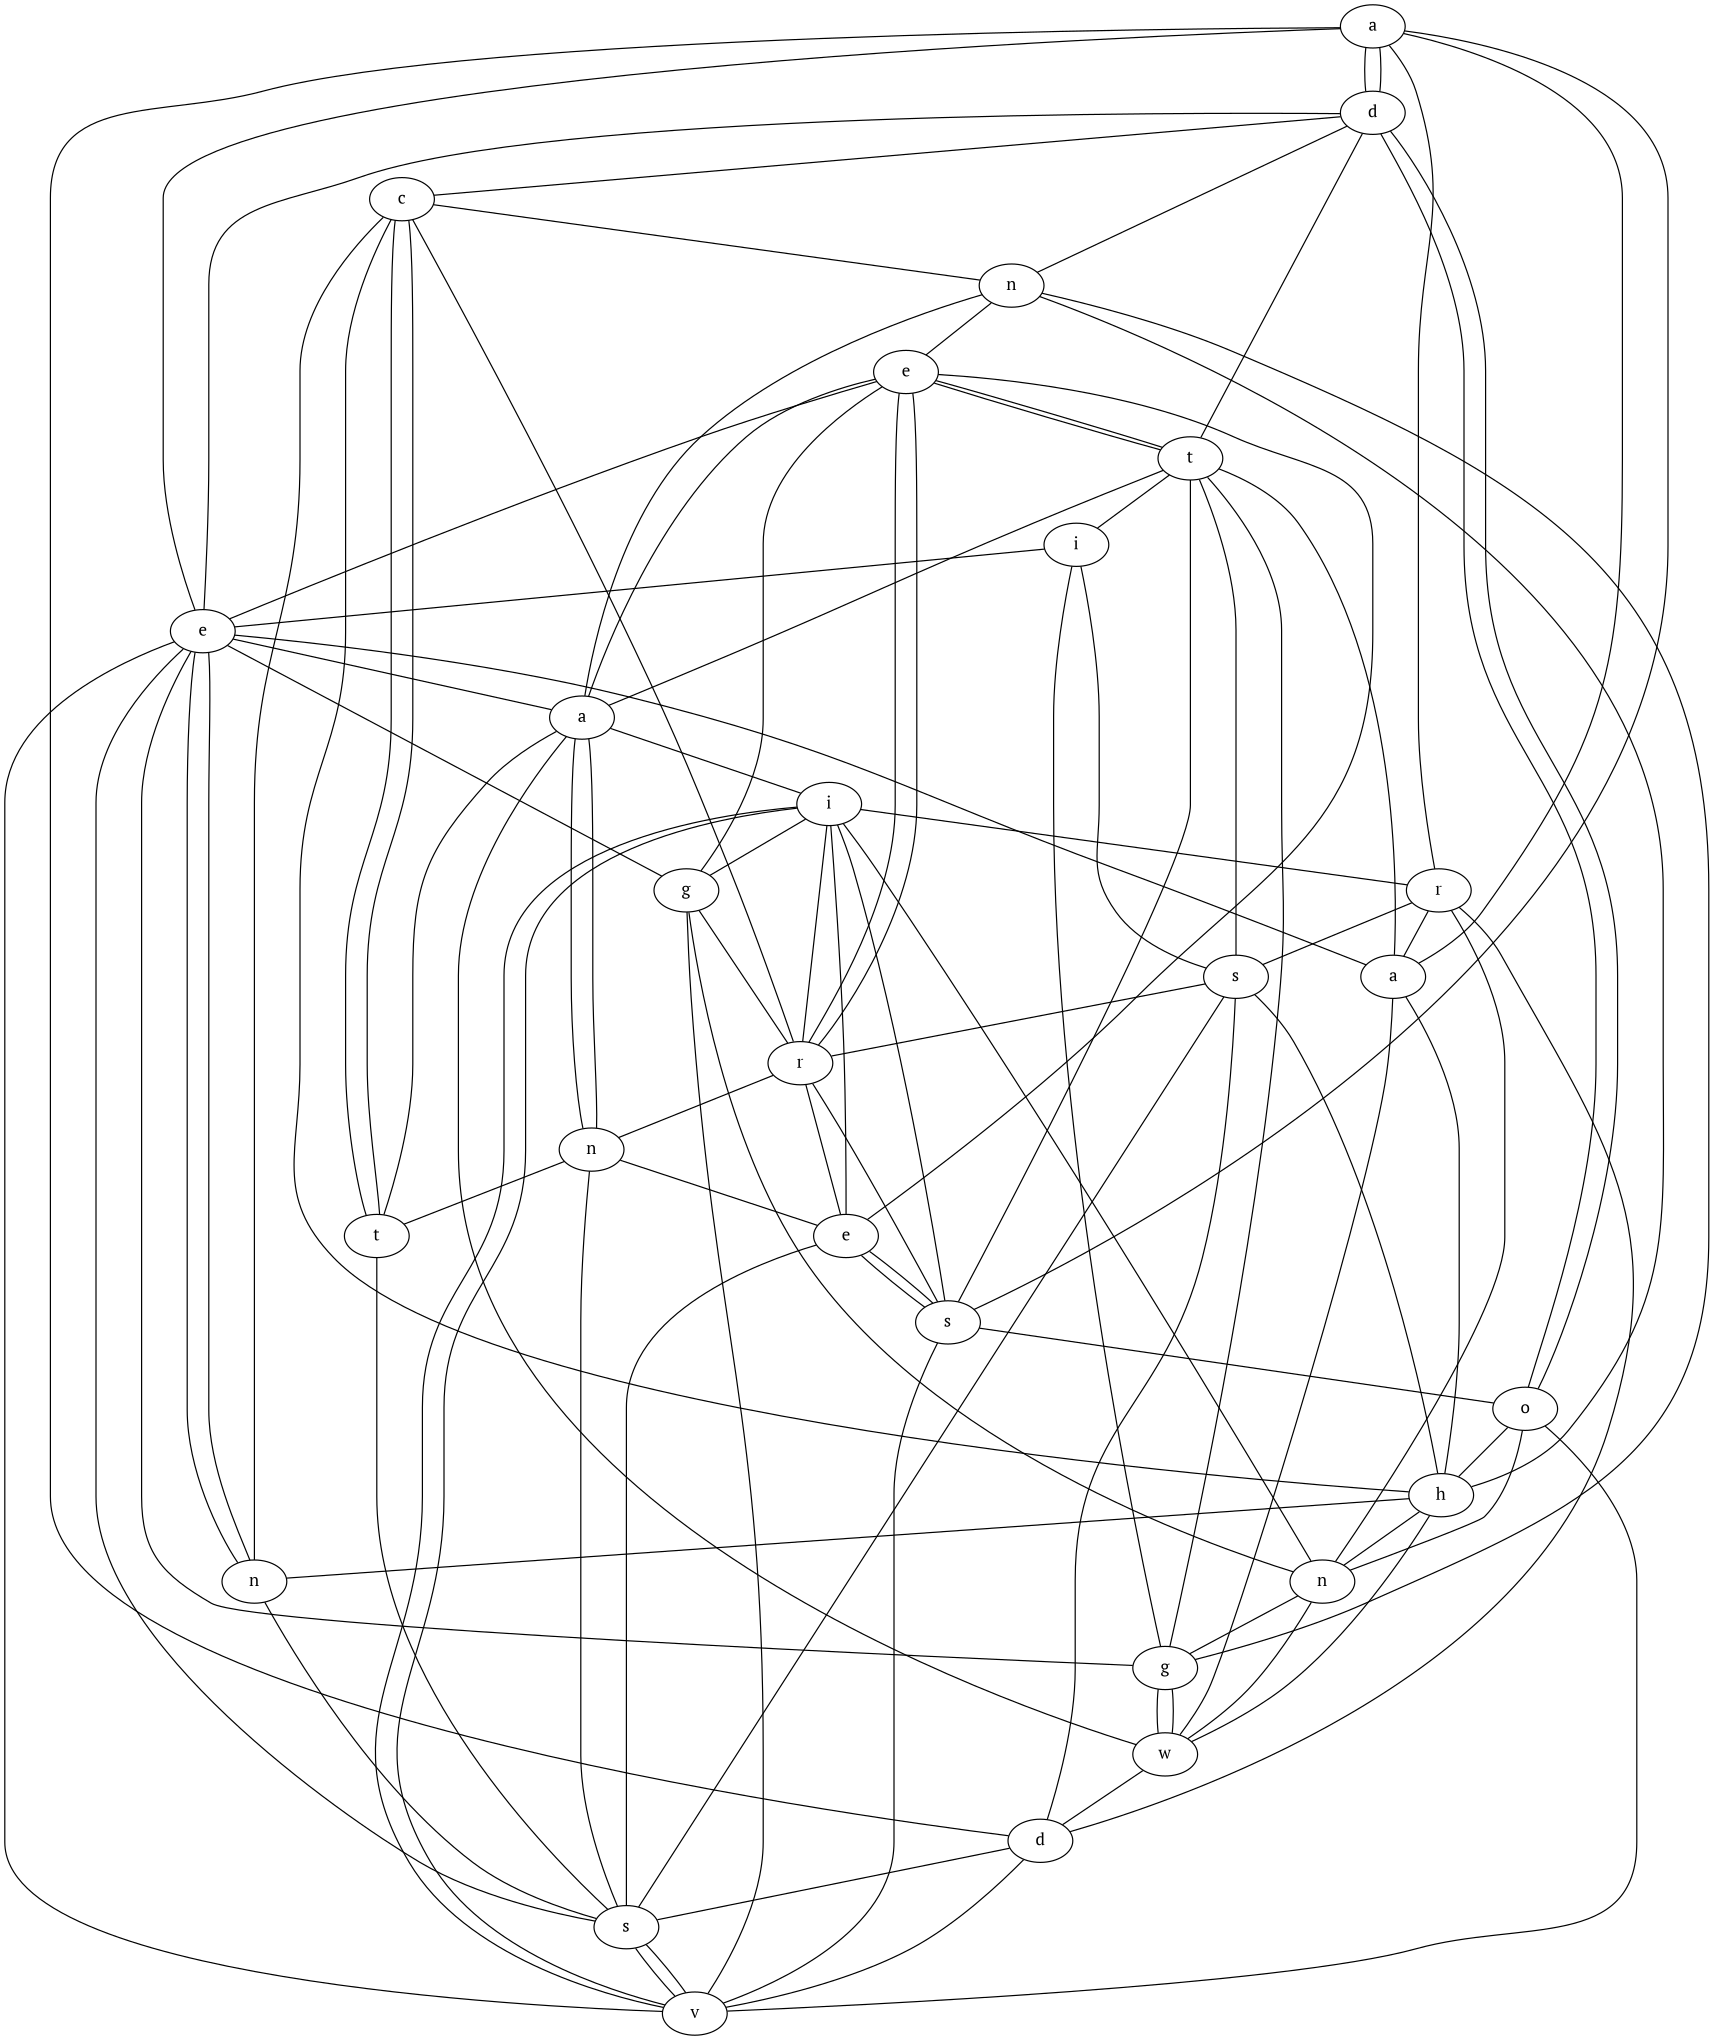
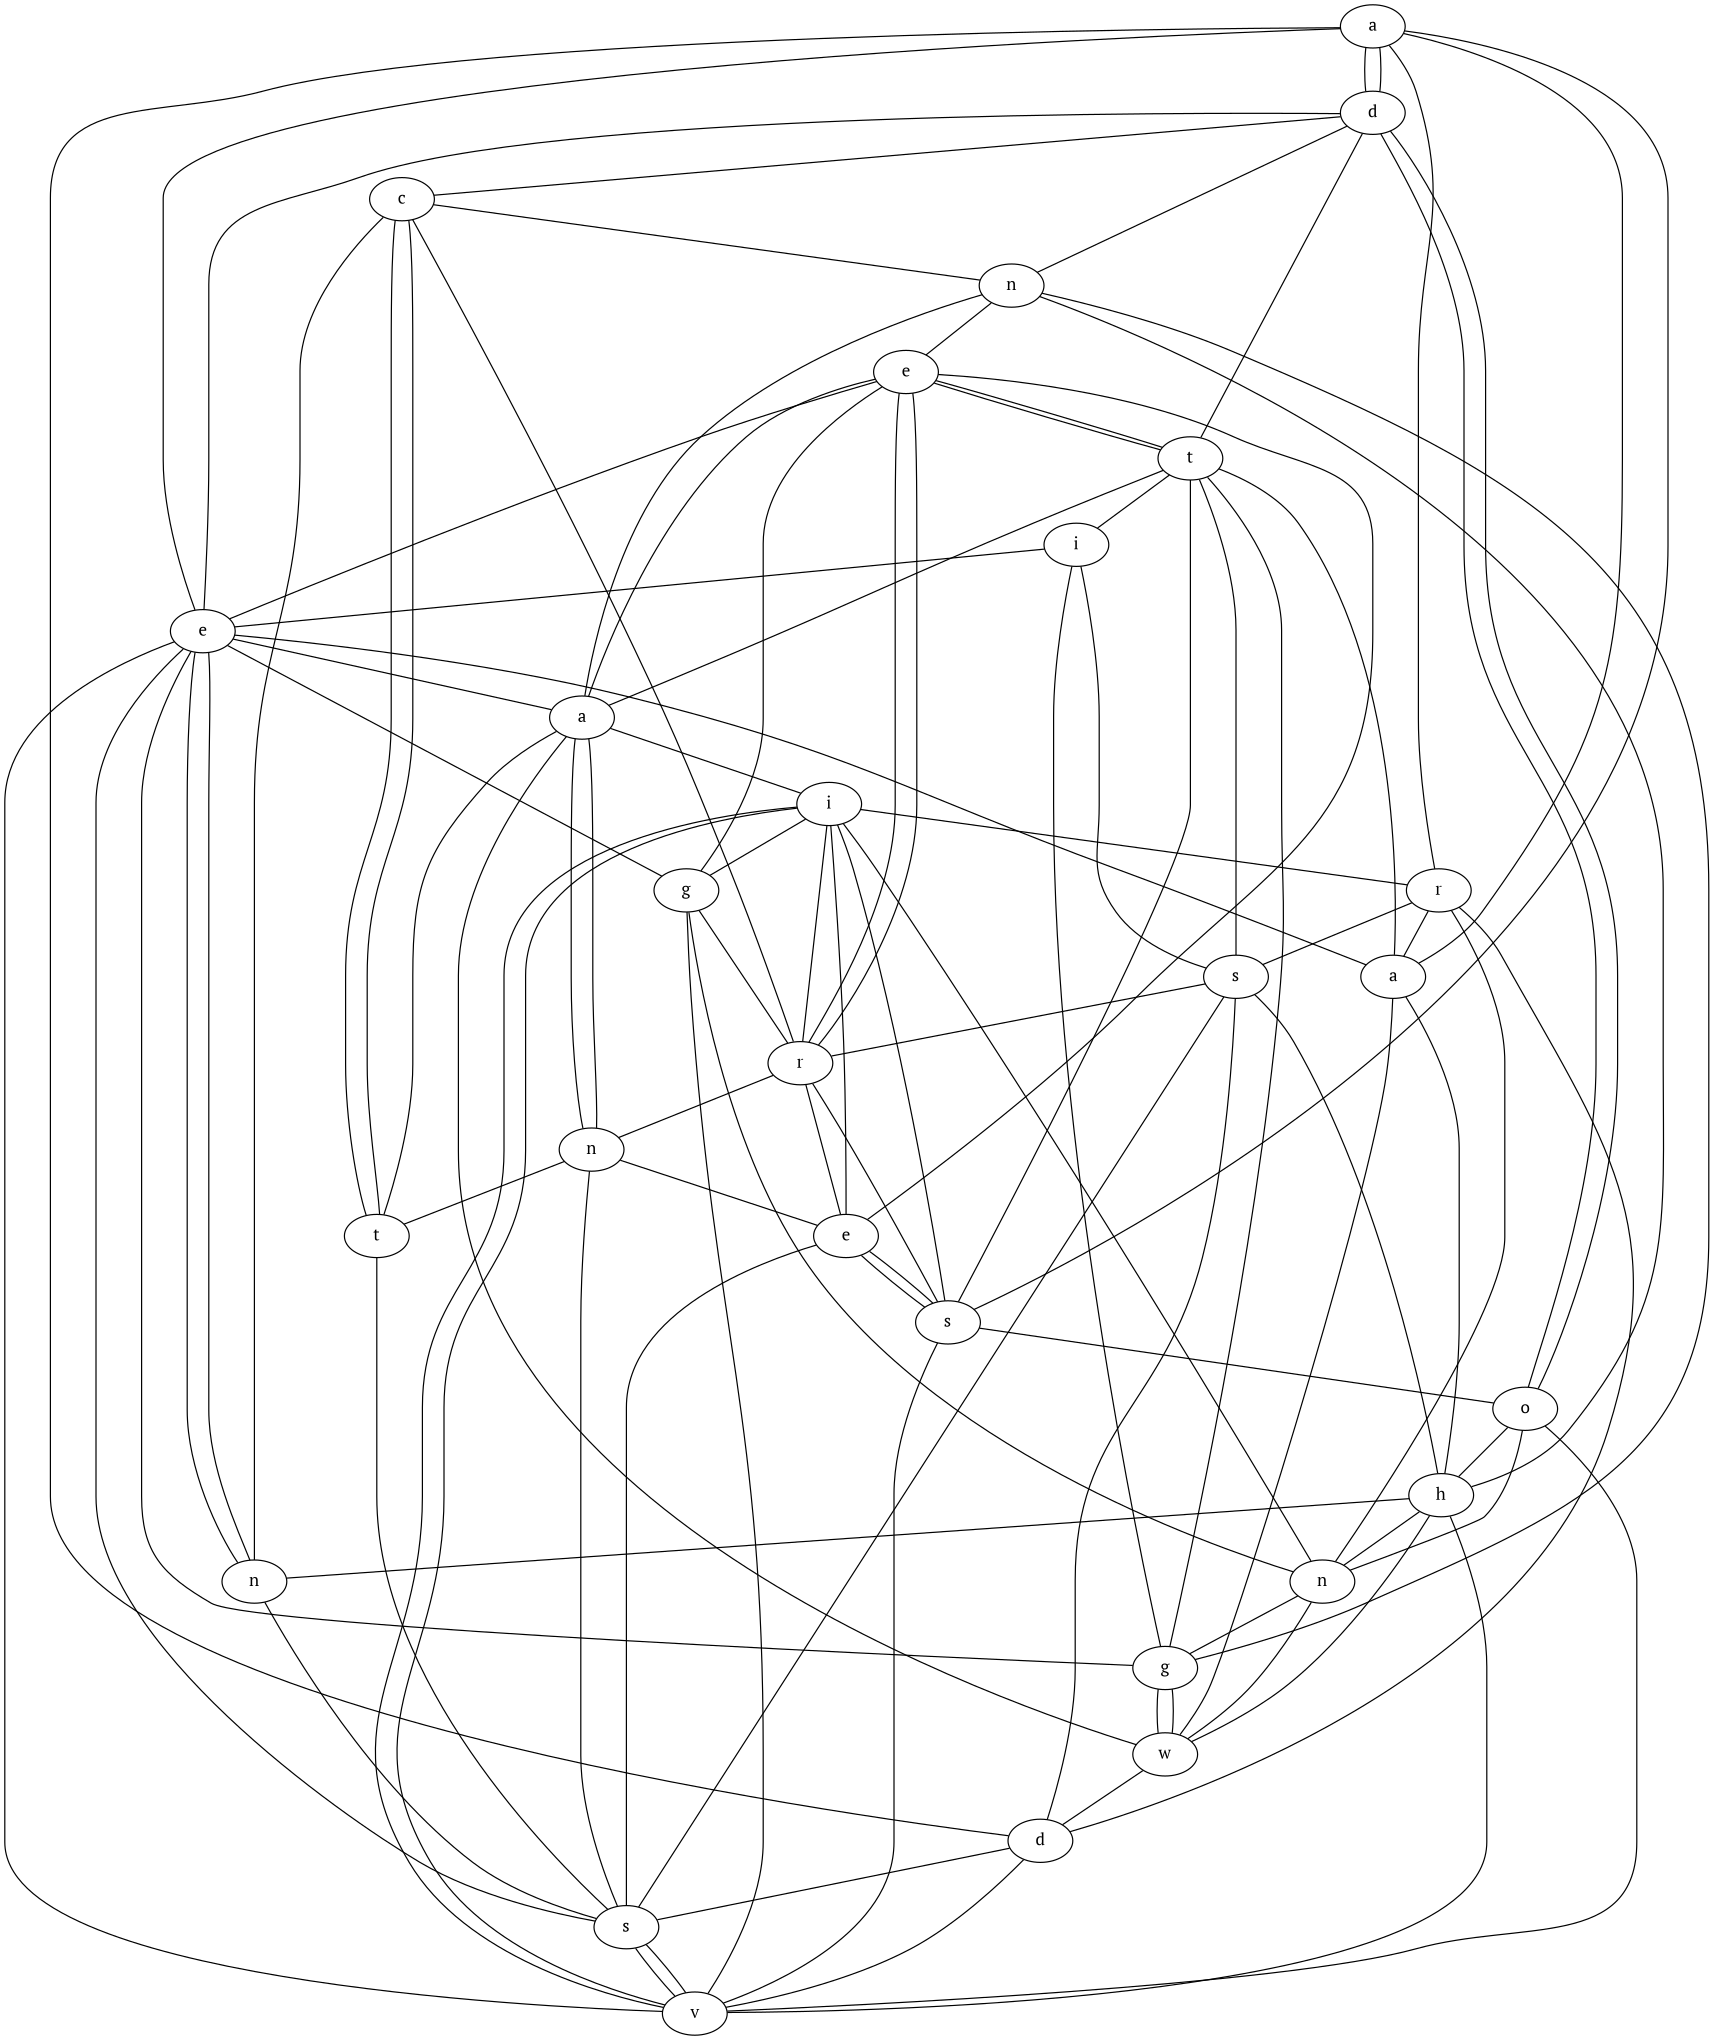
(354, 1271) -> (1322, 1955)
